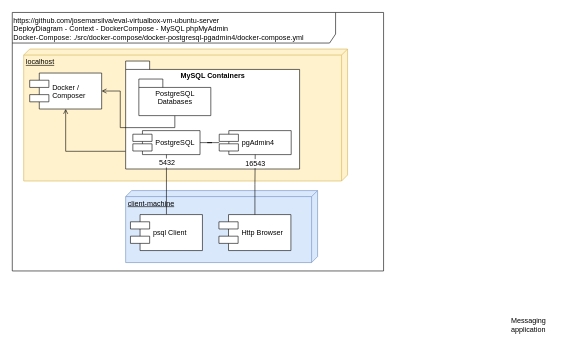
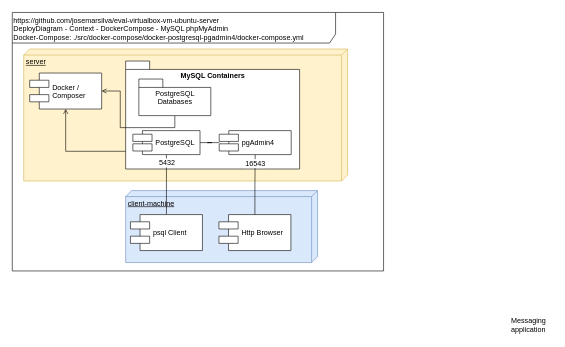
(42, 62) -> (38, 62)
